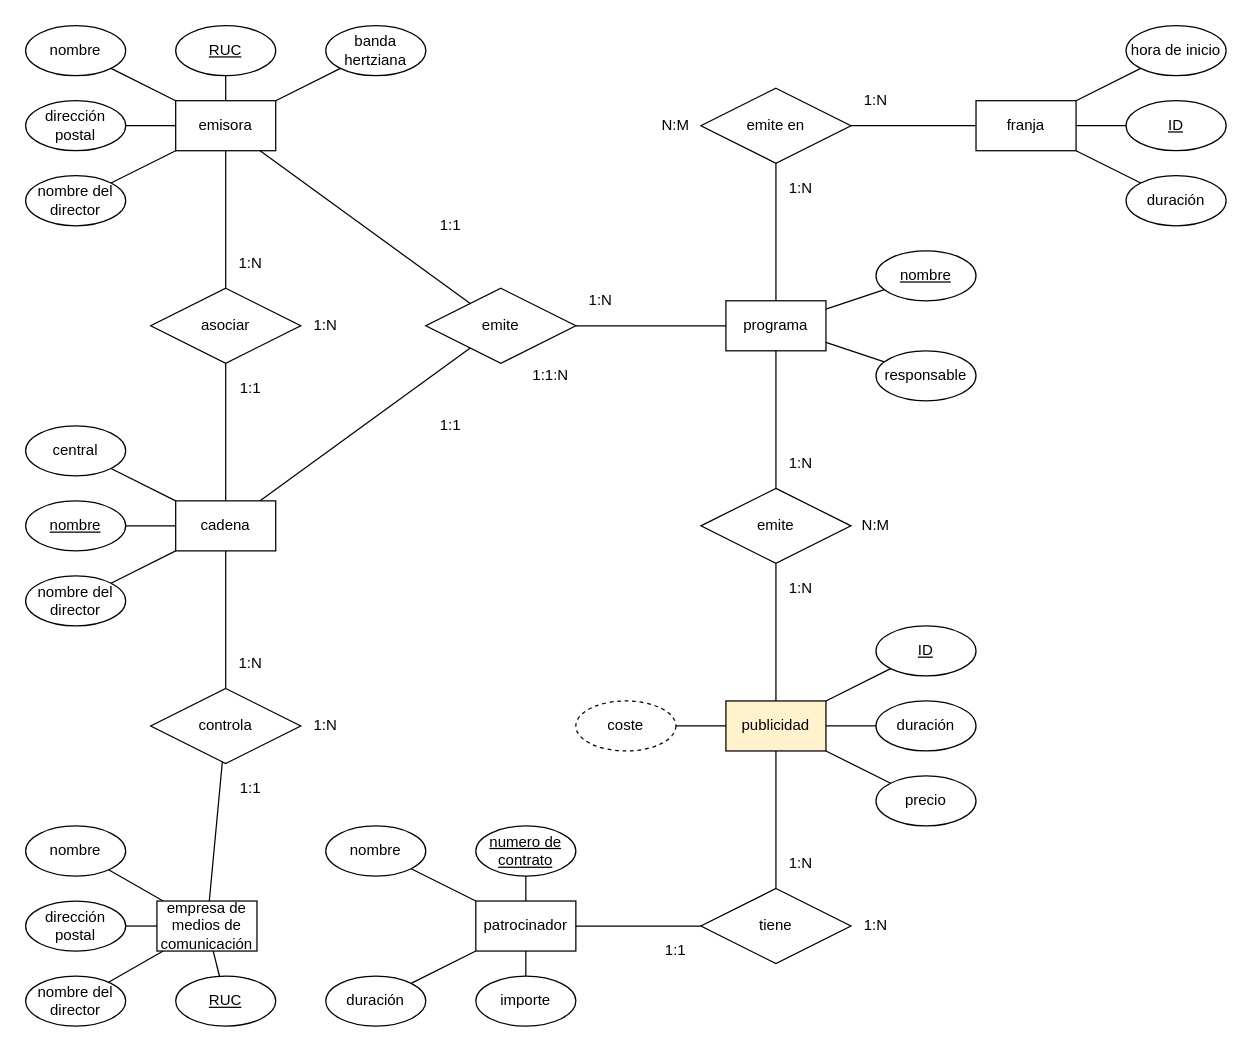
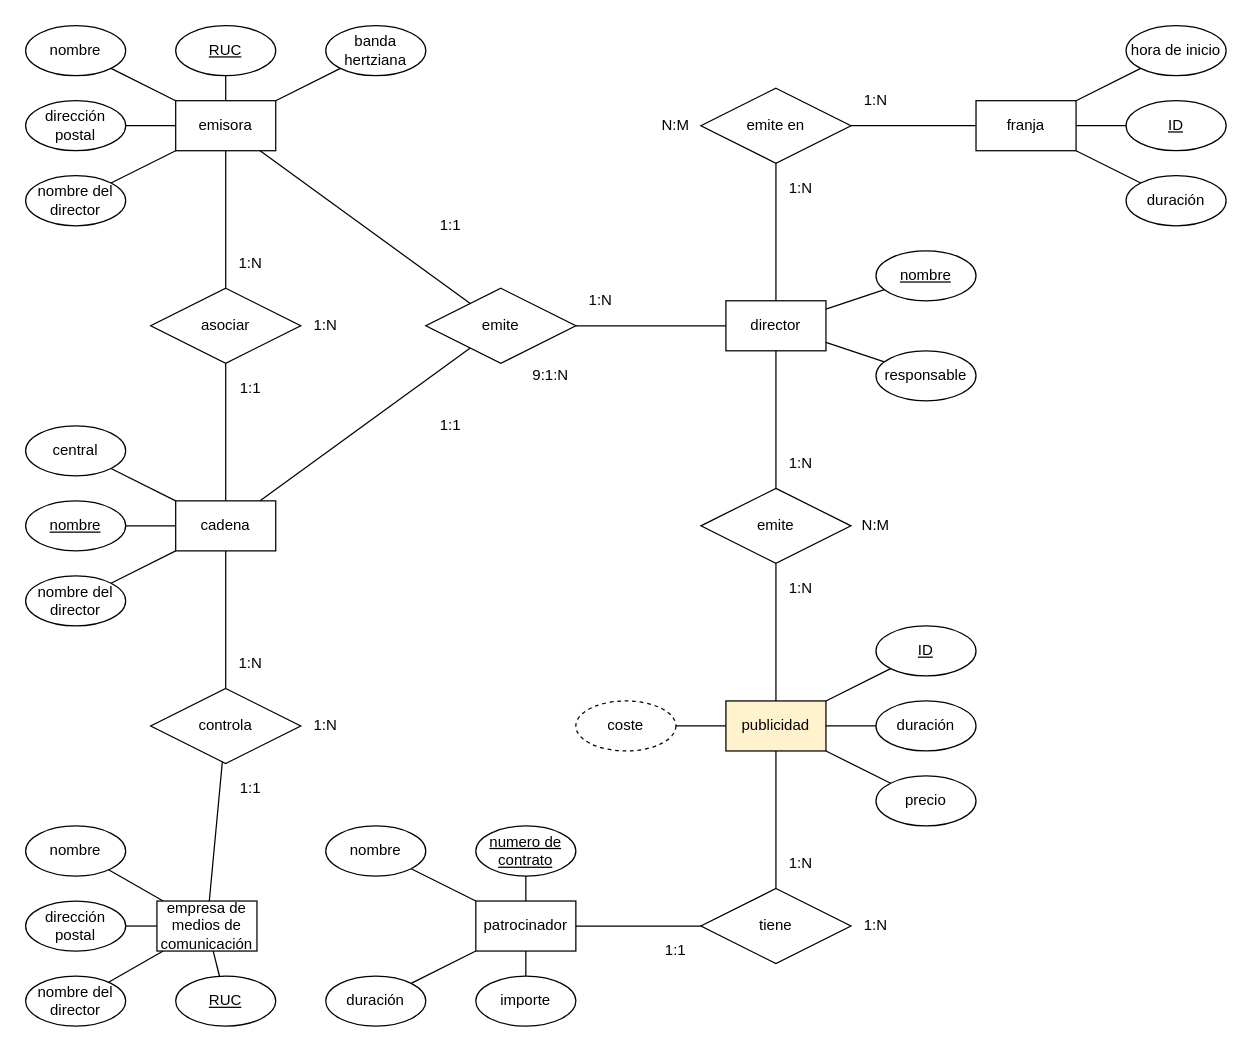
(776, 326) -> (776, 326)
(551, 376) -> (551, 376)
